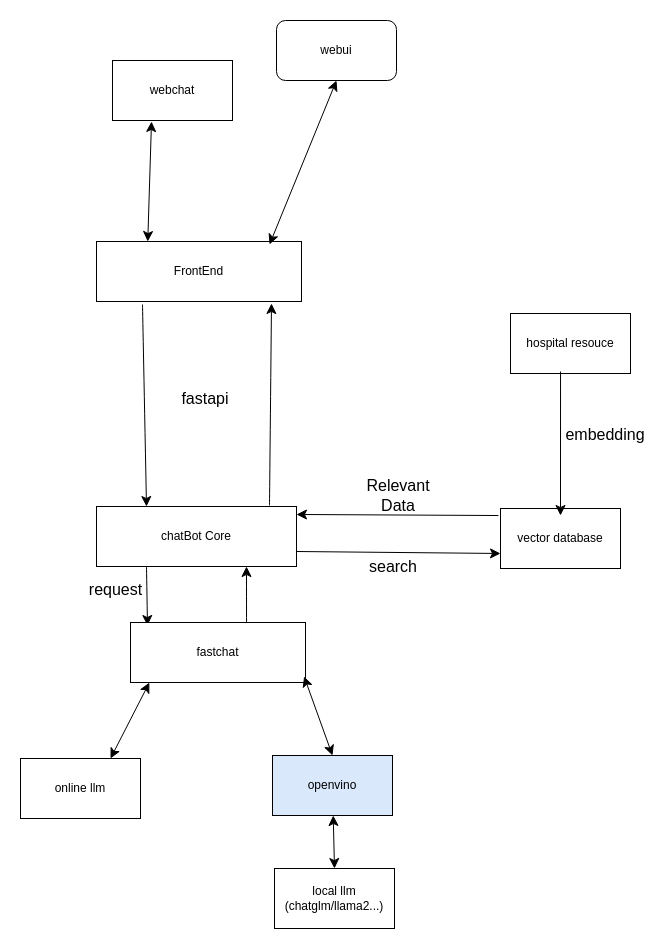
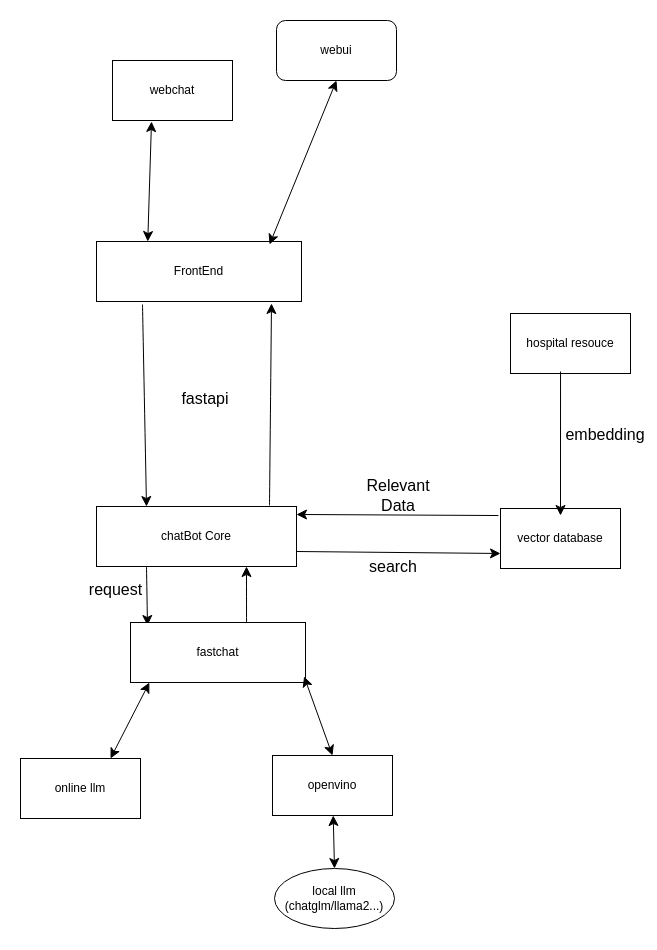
(333, 786) -> (333, 786)
(335, 899) -> (335, 899)
